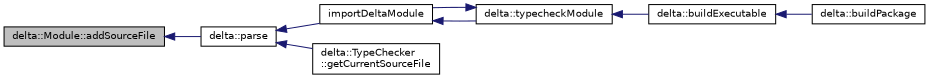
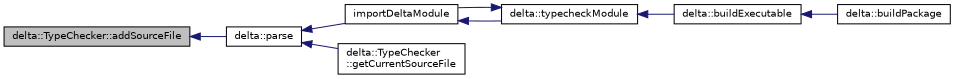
(84, 37) -> (97, 37)
